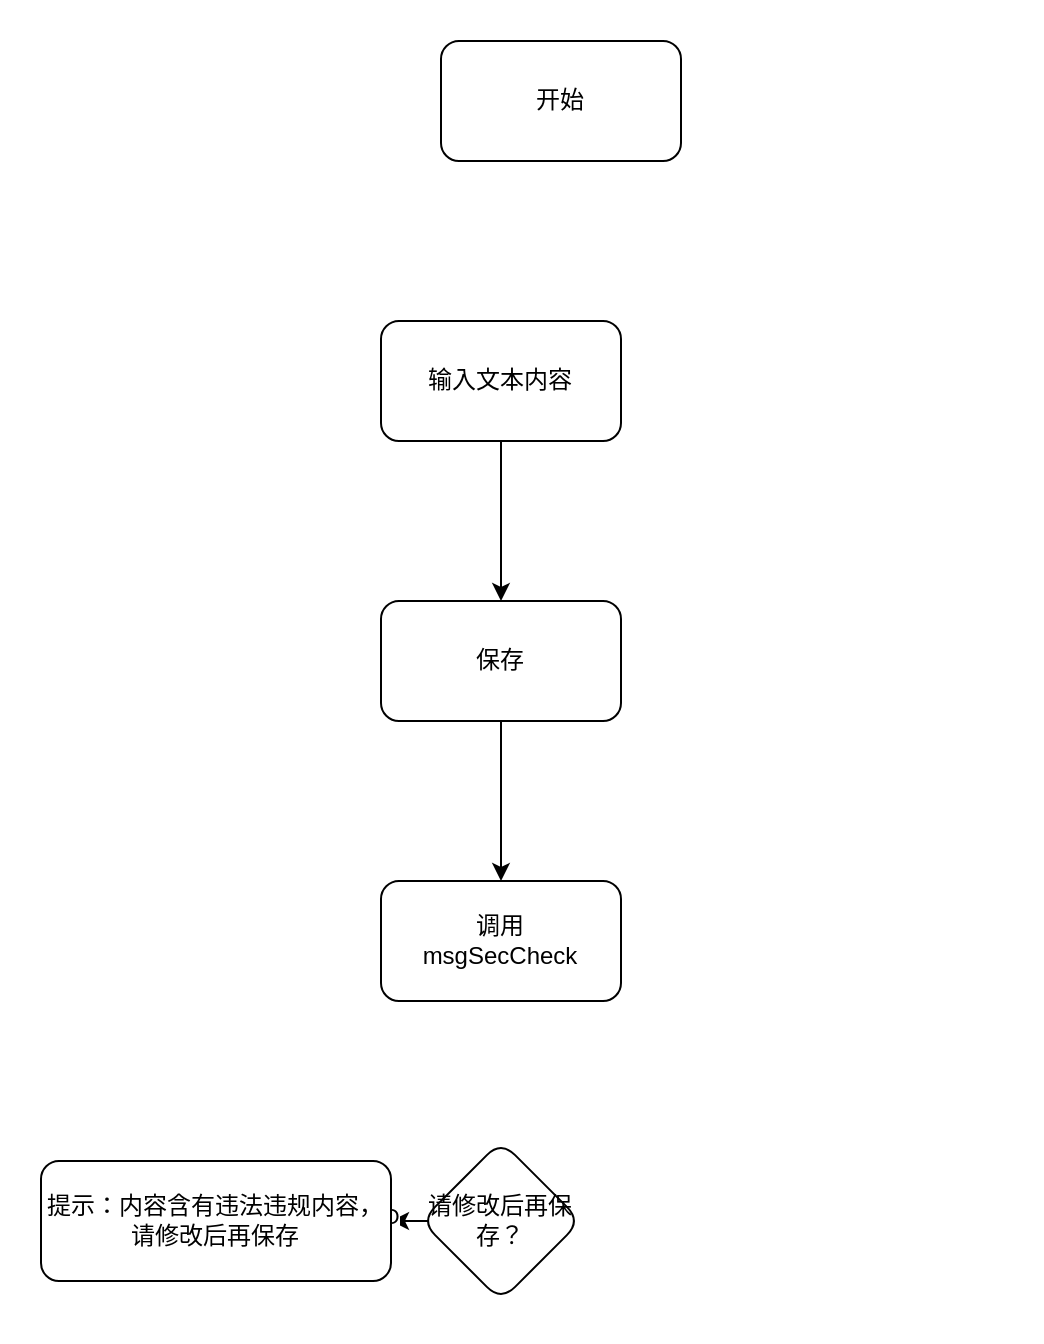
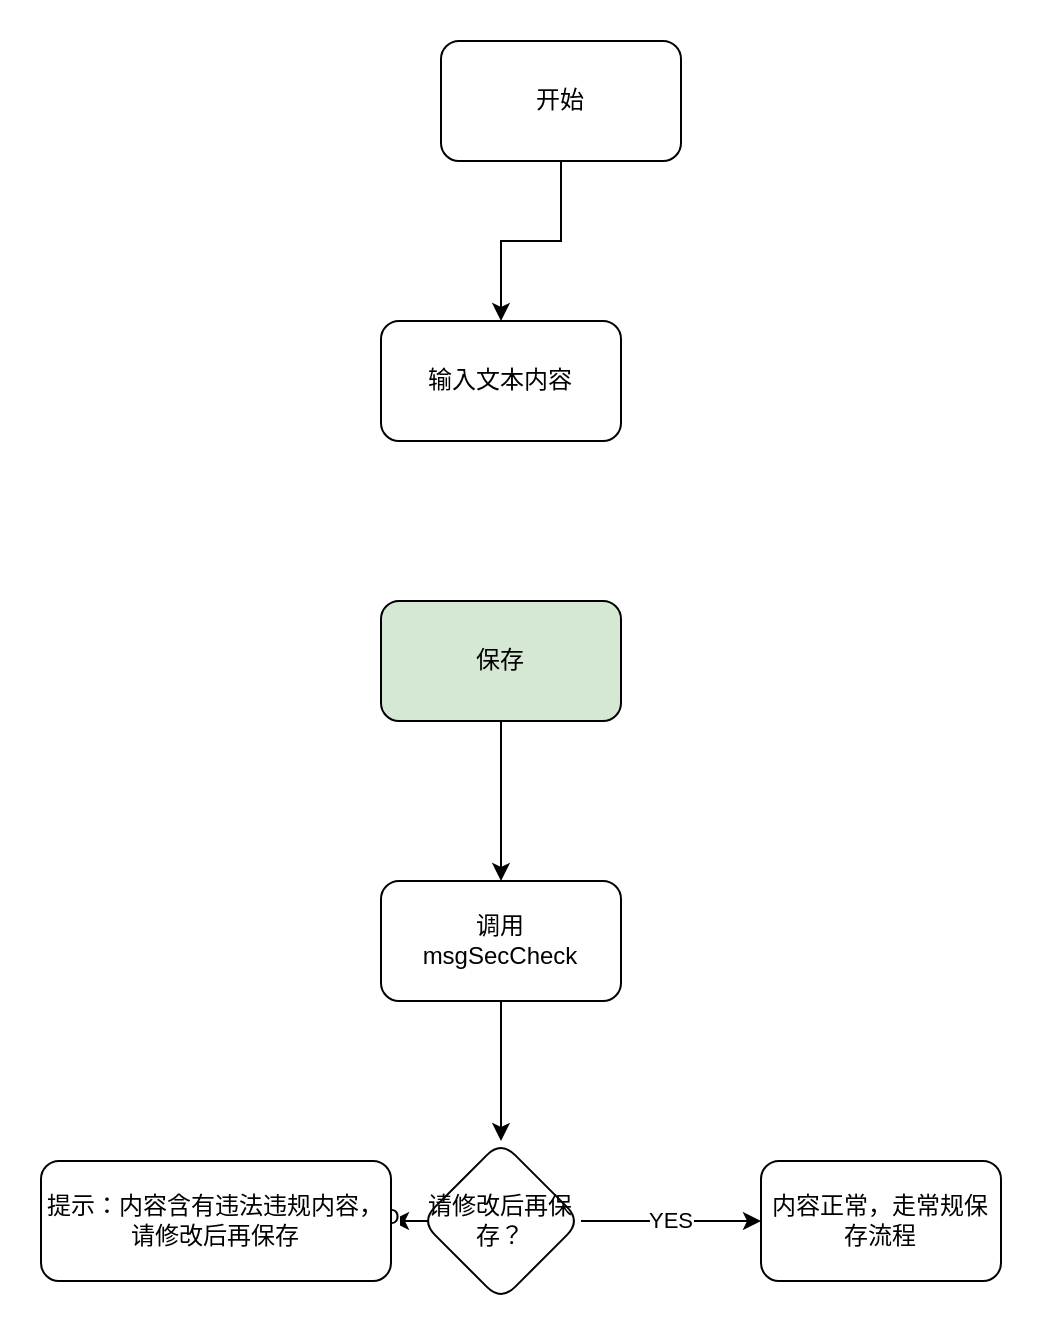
none -> (538, 241)
(501, 514) -> none
(501, 661) -> (501, 661)
none -> (501, 1064)
none -> (664, 1221)
none -> (881, 1221)
